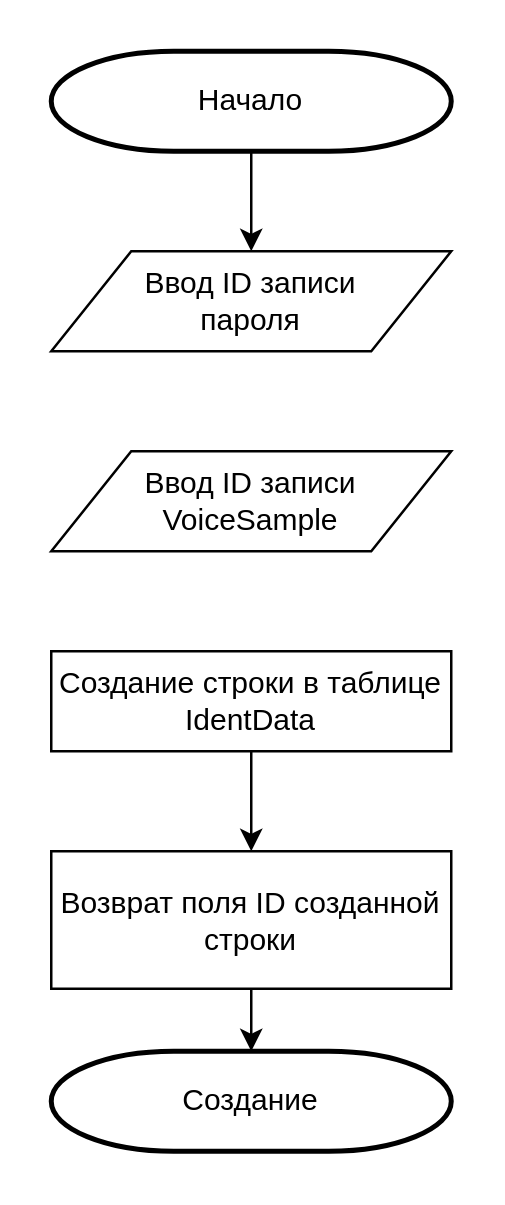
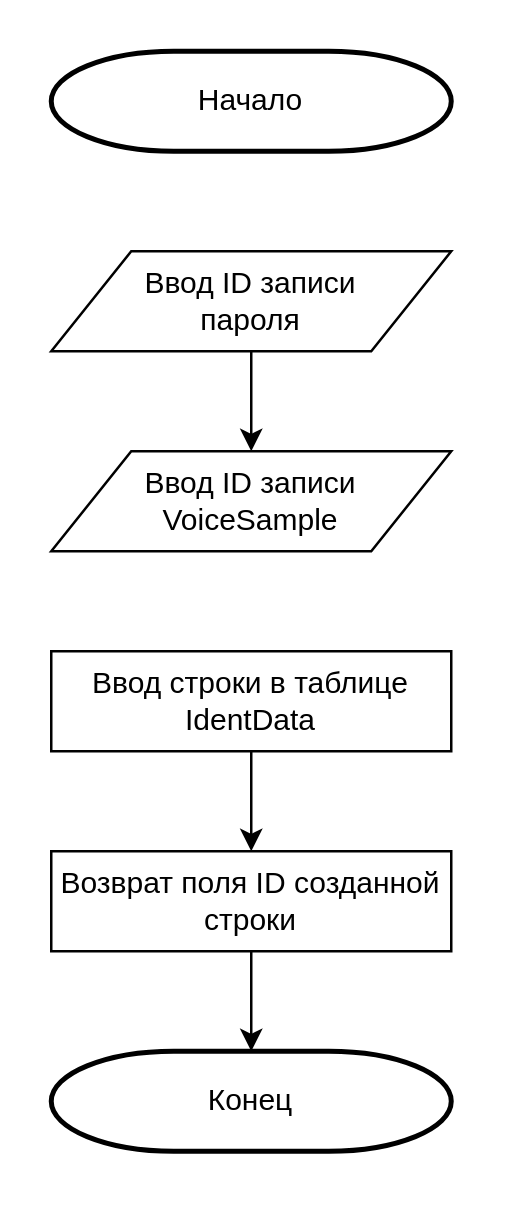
(251, 193) -> none
none -> (251, 393)
(251, 701) -> (251, 701)
(251, 920) -> (251, 901)
(251, 1101) -> (251, 1101)
